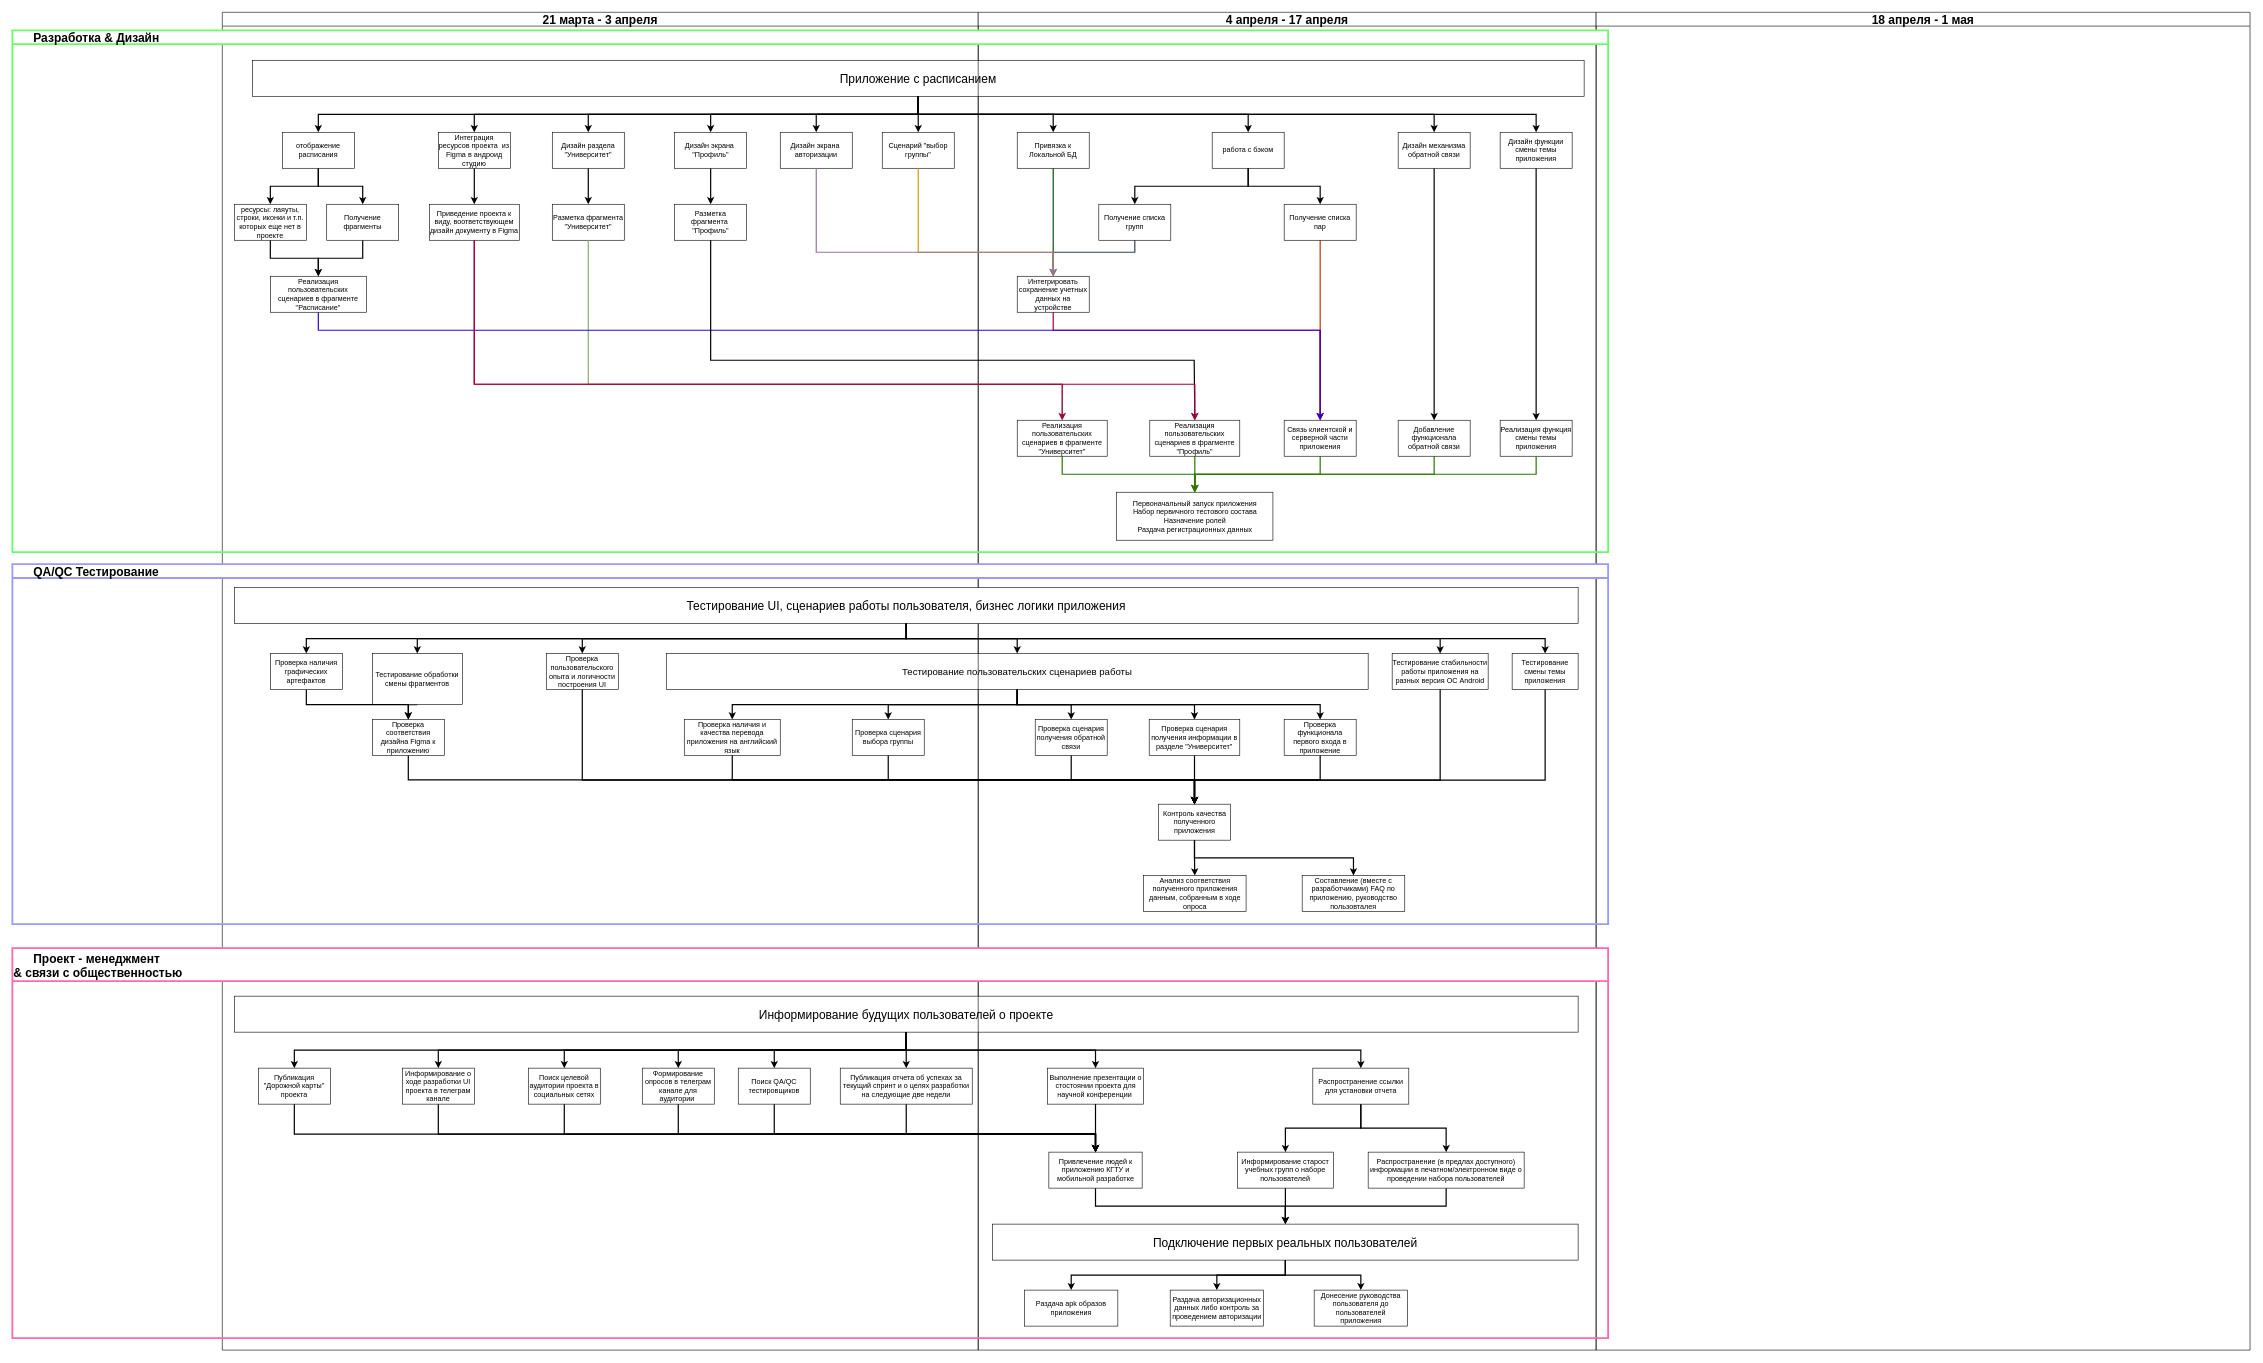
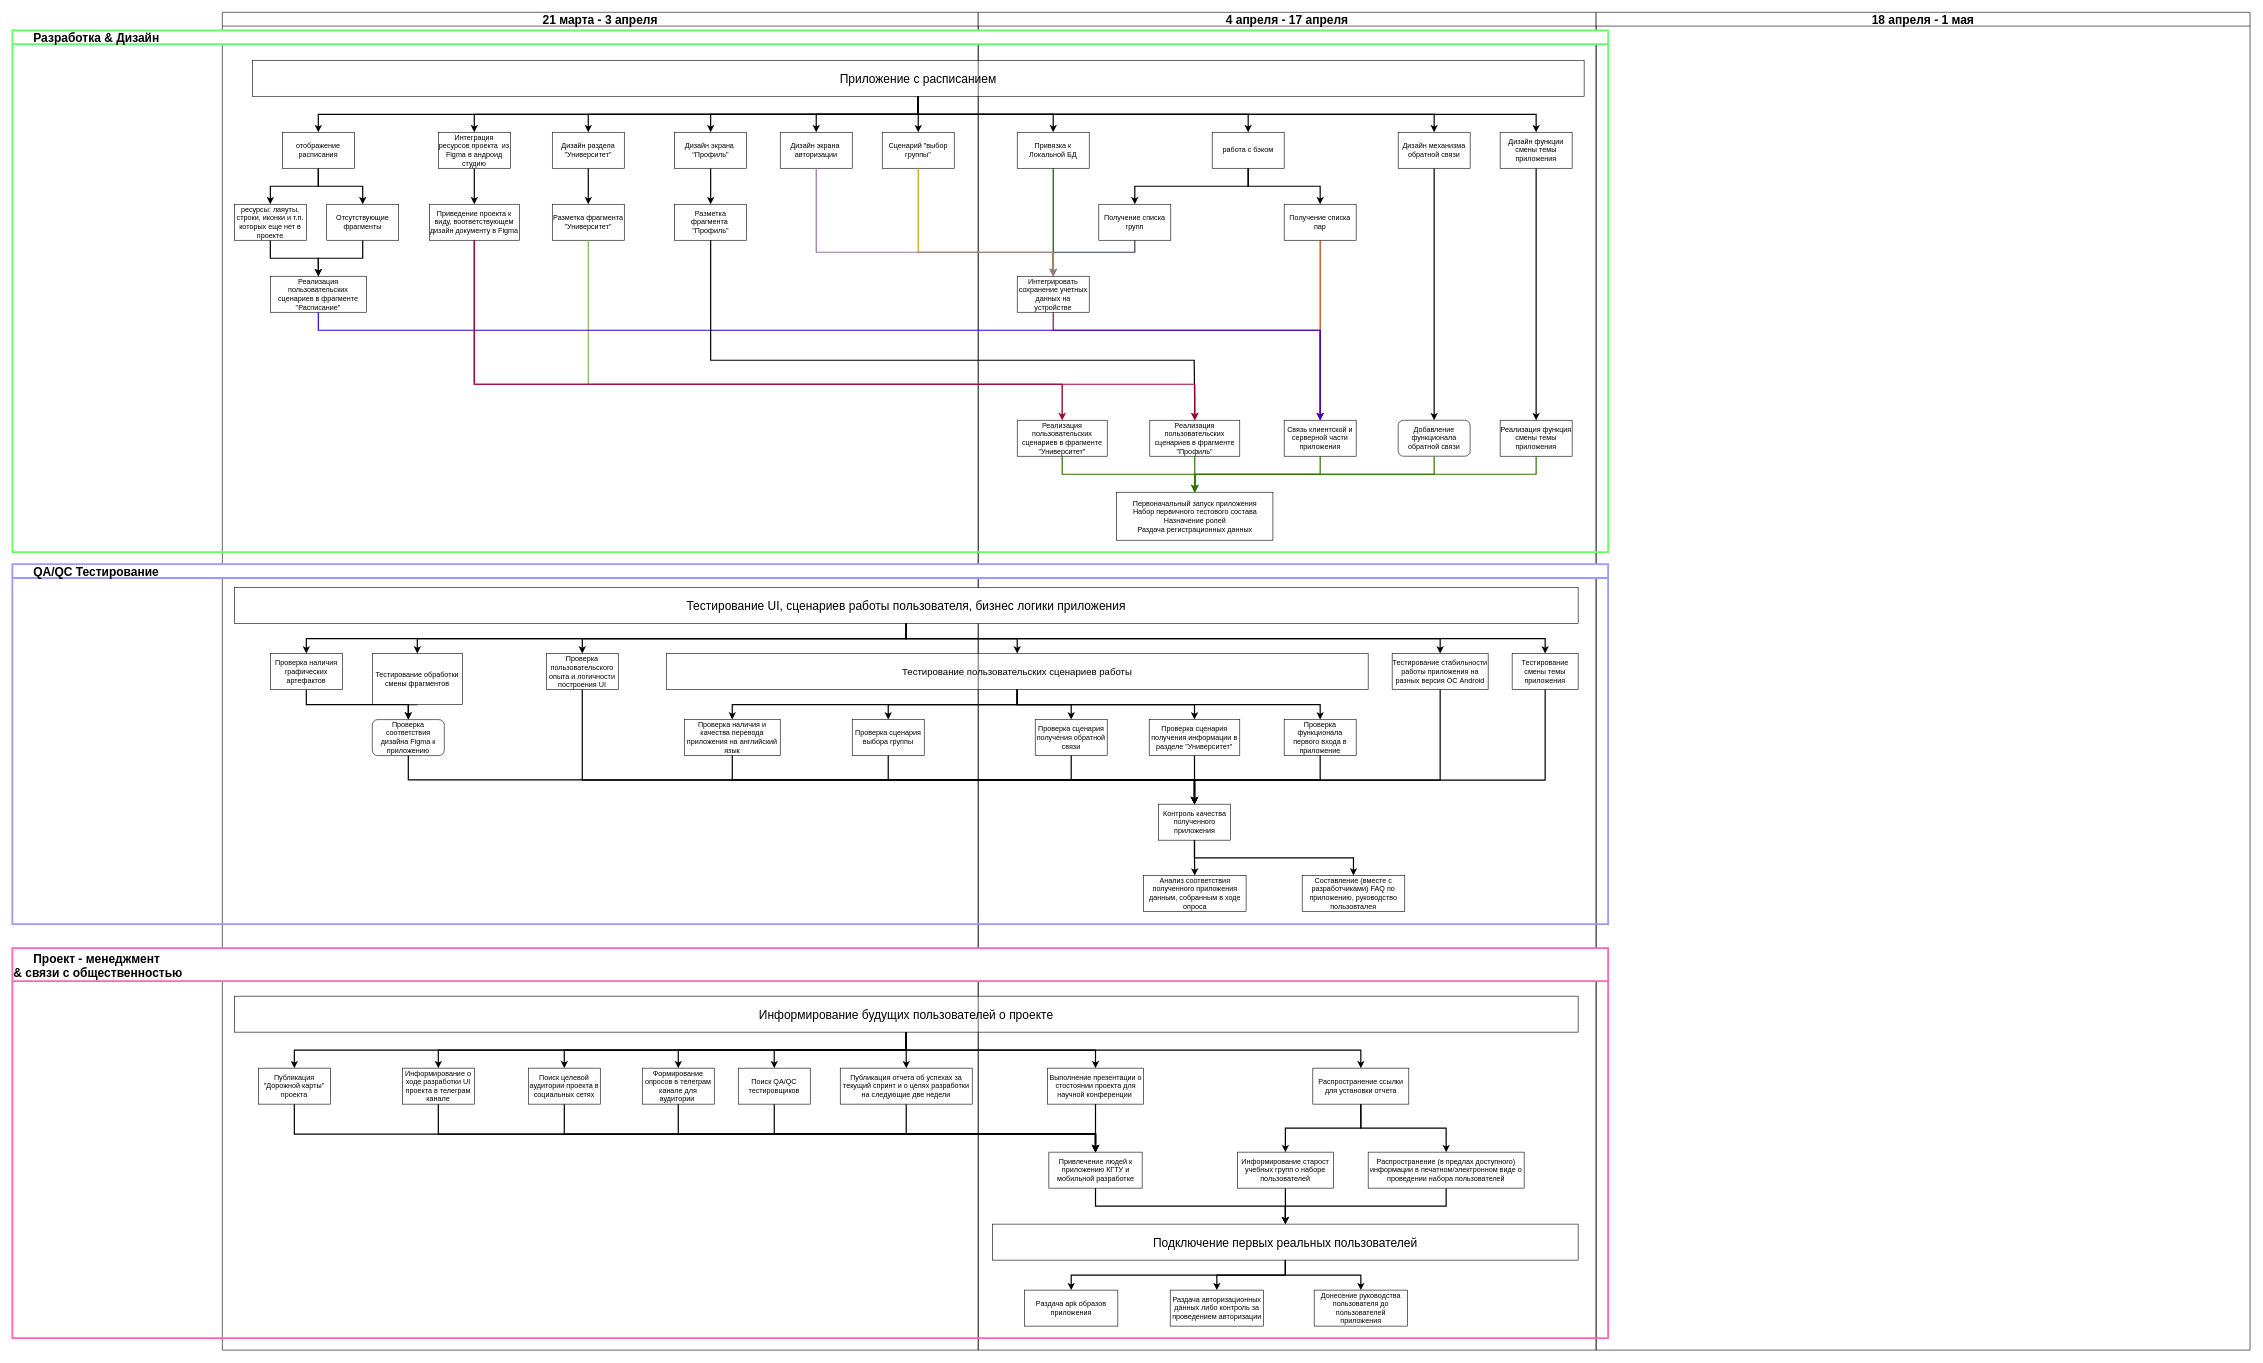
(363, 222) -> (363, 222)
(1434, 438) -> (1434, 438)
(408, 738) -> (408, 738)
